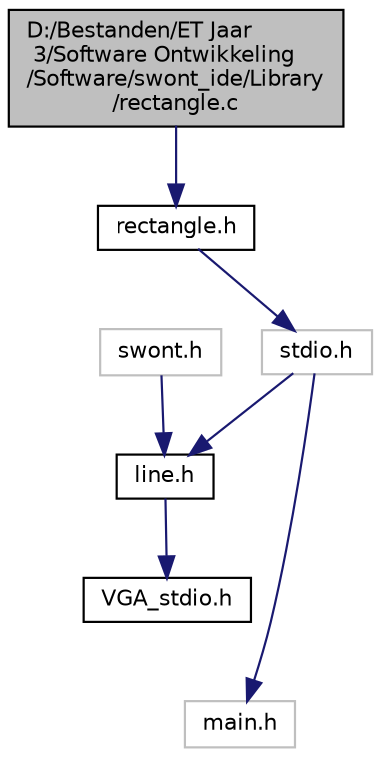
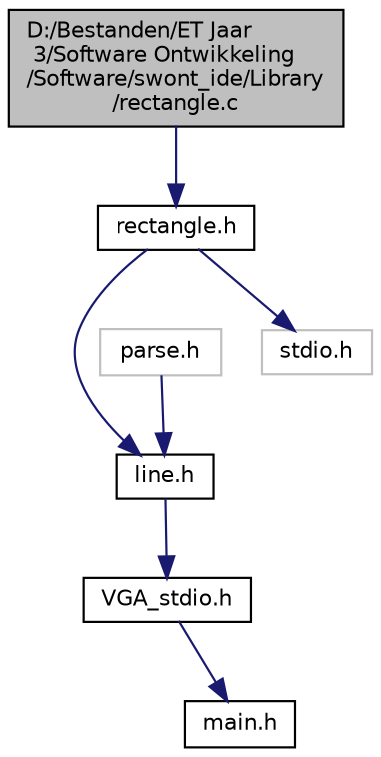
(161, 352) -> (161, 352)
(250, 407) -> (77, 339)
(290, 528) -> (197, 652)
(240, 724) -> (240, 724)
